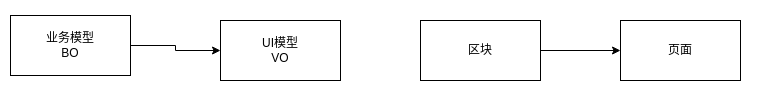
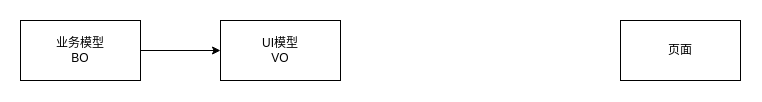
(71, 46) -> (81, 51)
(481, 51) -> none
(577, 51) -> none
